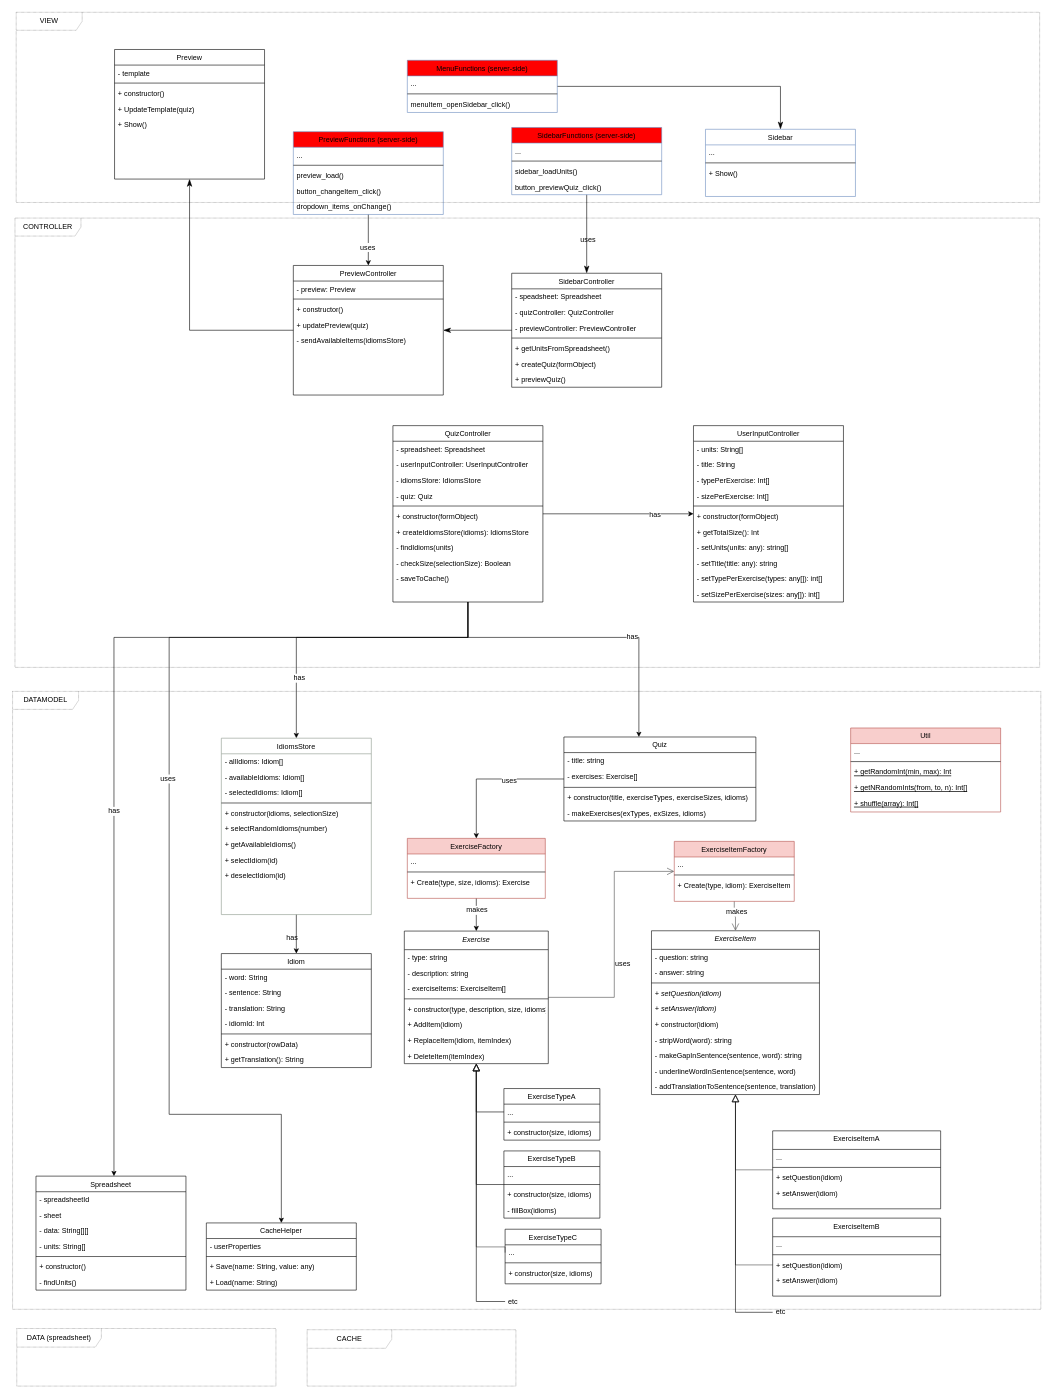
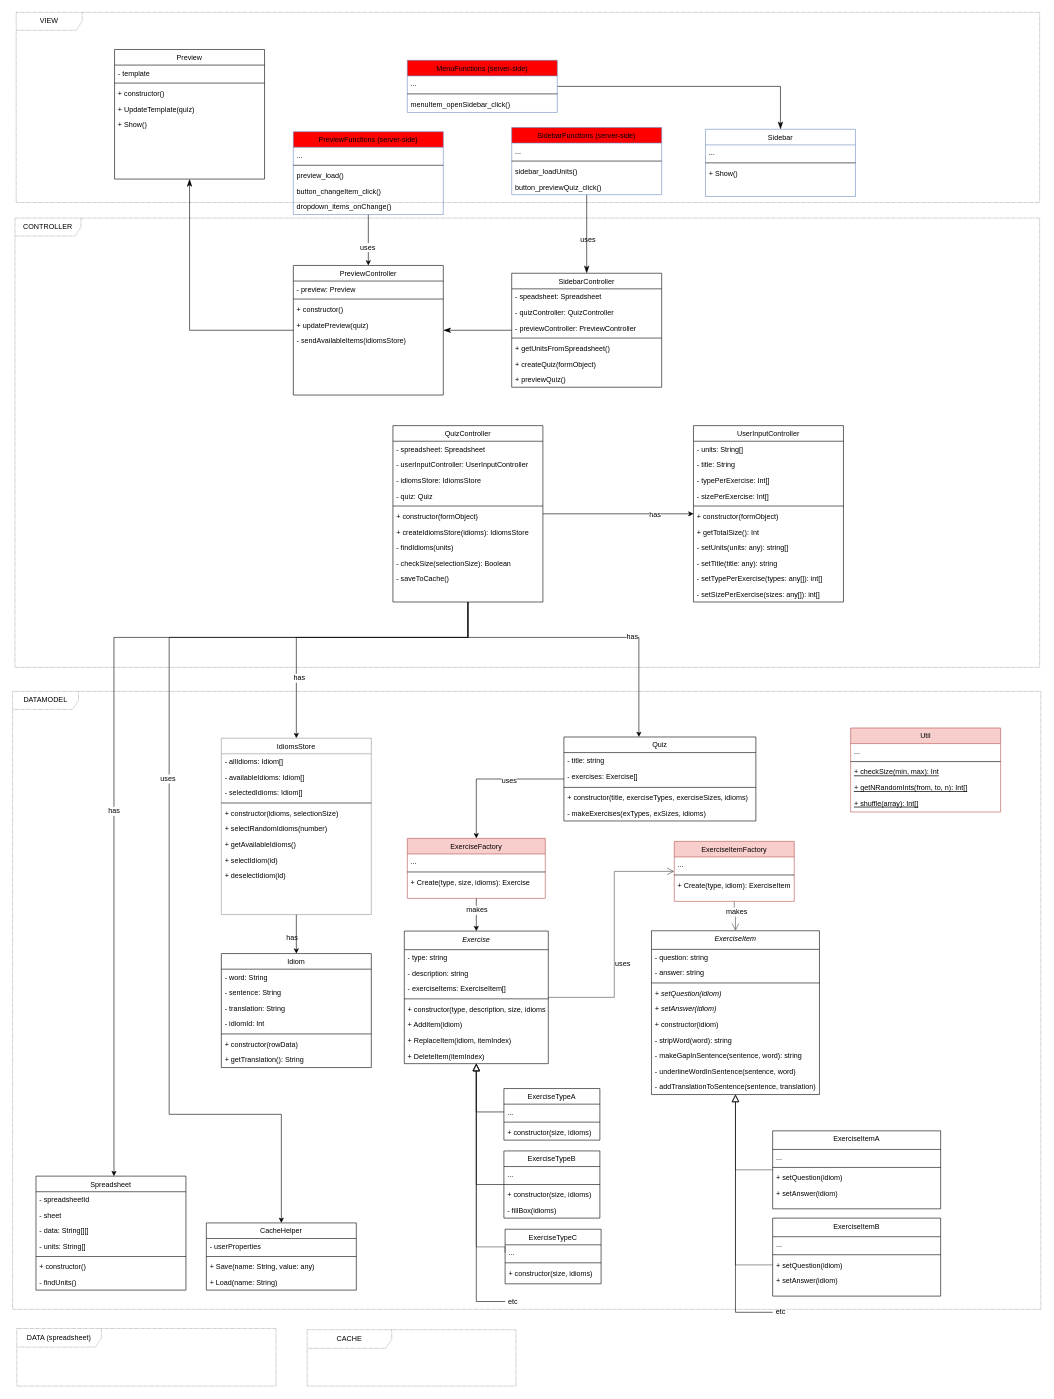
(907, 772) -> (900, 772)
